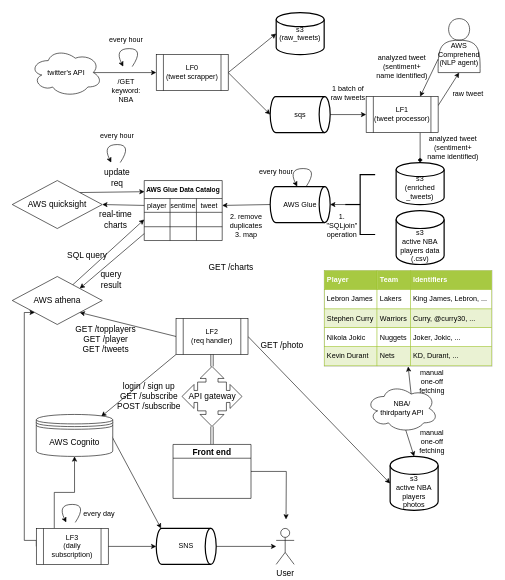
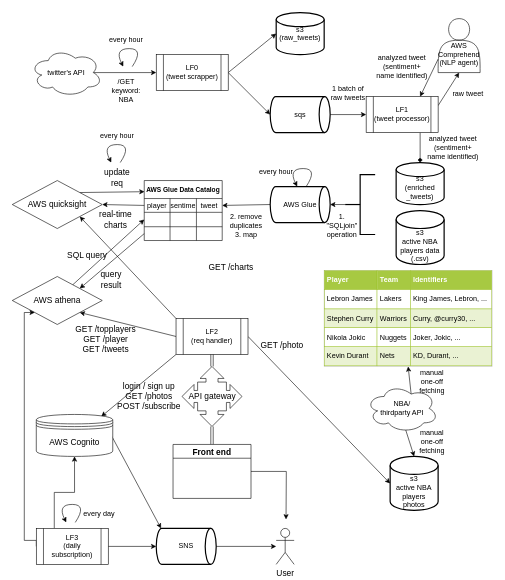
none -> (151, 292)
(149, 396) -> (149, 396)
